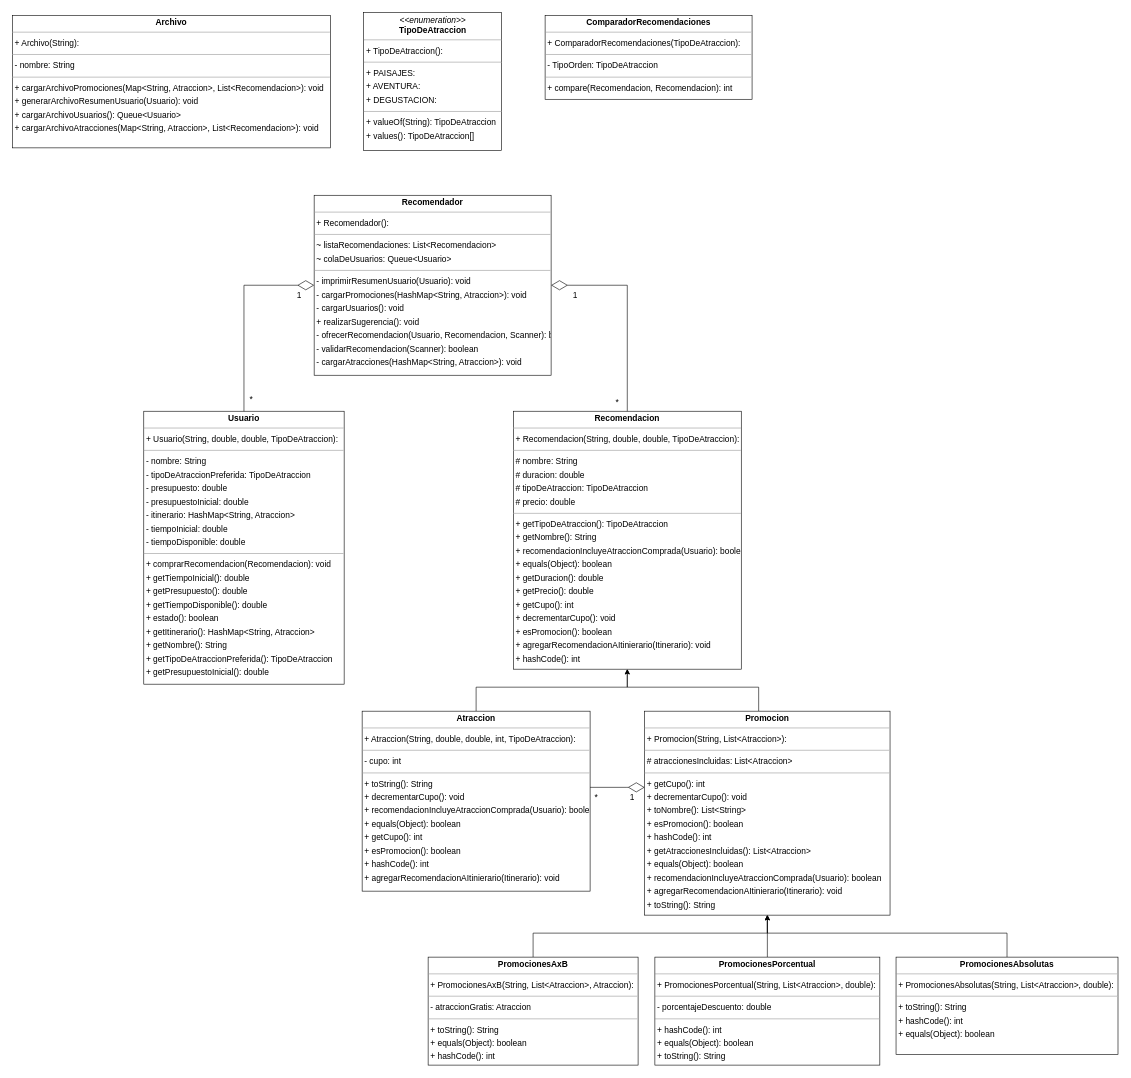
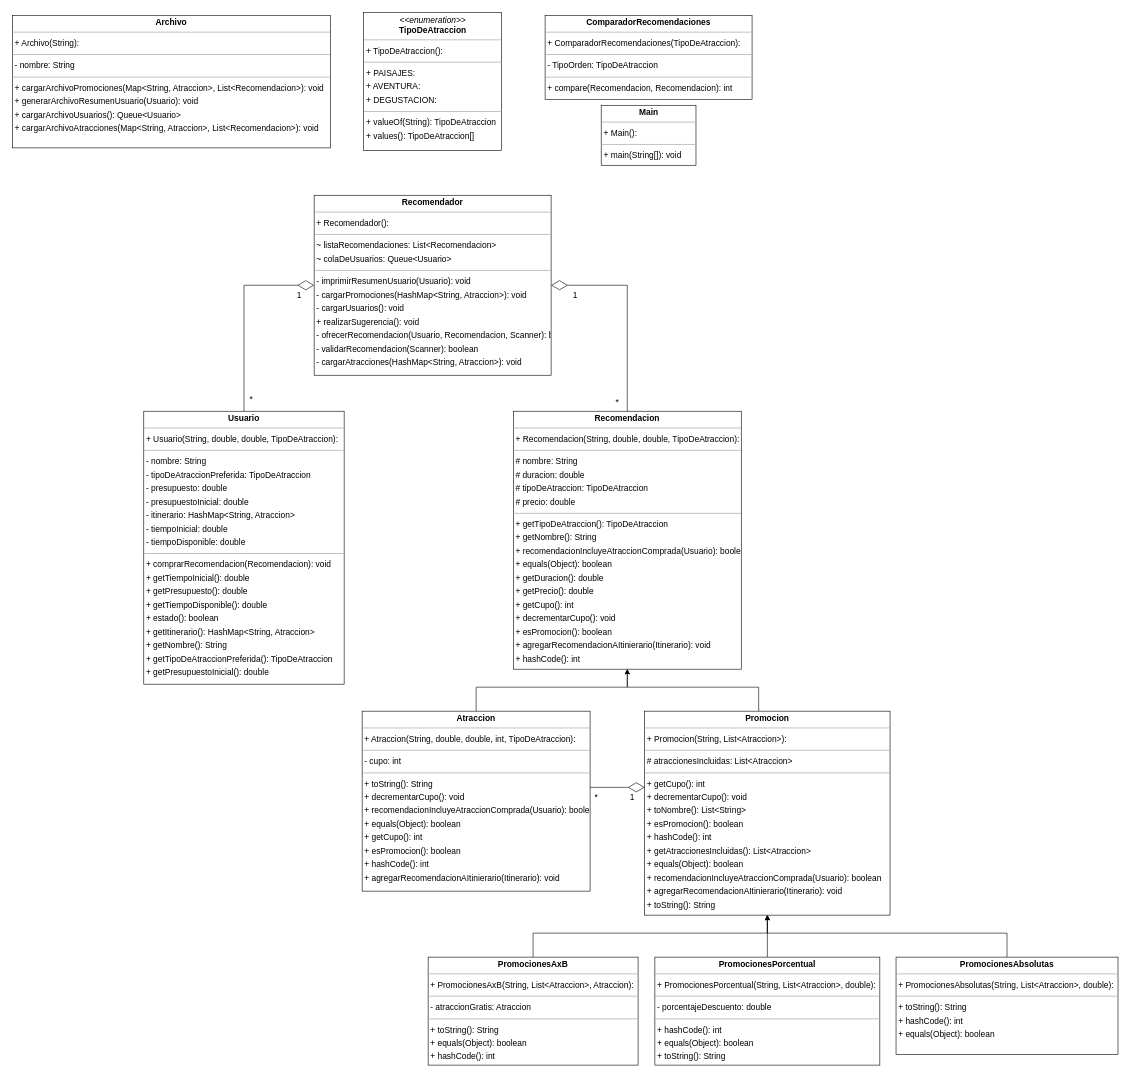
none -> (649, 135)
